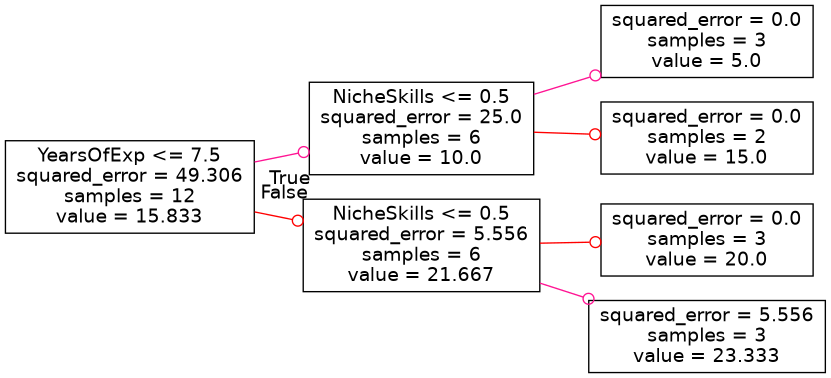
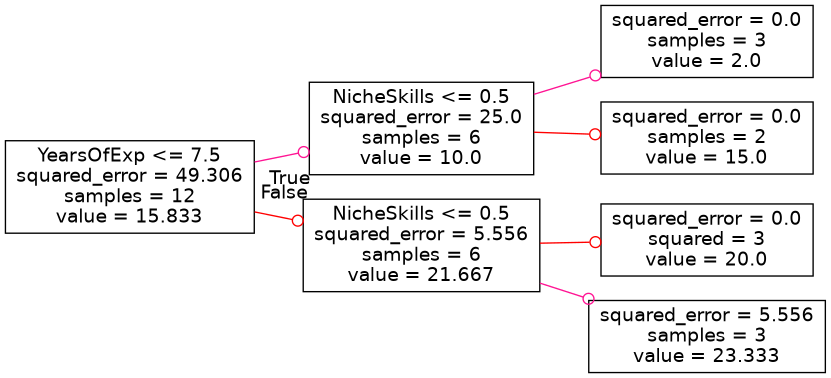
(707, 41) -> (707, 41)
(707, 240) -> (707, 240)
